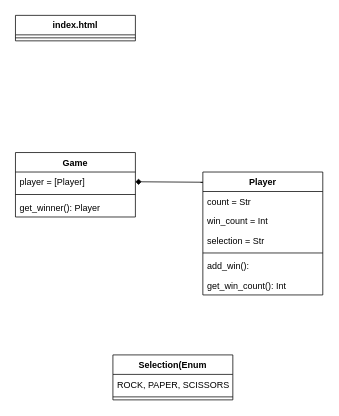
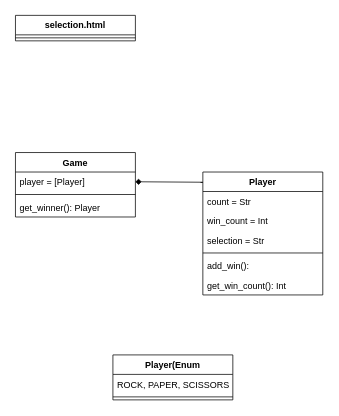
(75, 26) -> (75, 26)
(173, 365) -> (173, 365)
